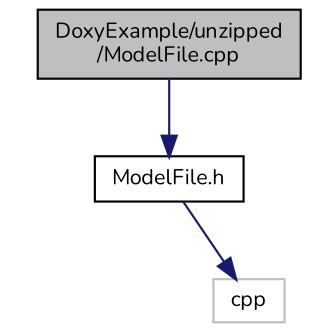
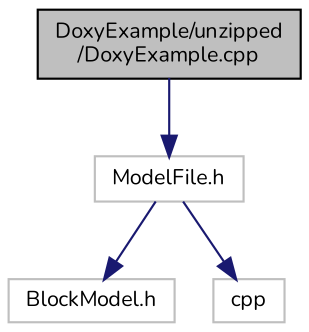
(169, 44) -> (169, 44)
(169, 179) -> (169, 179)
none -> (92, 301)
